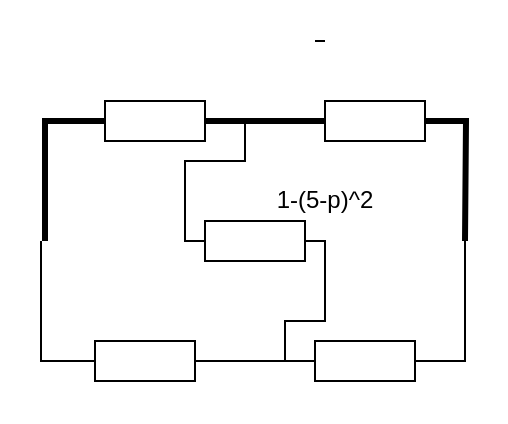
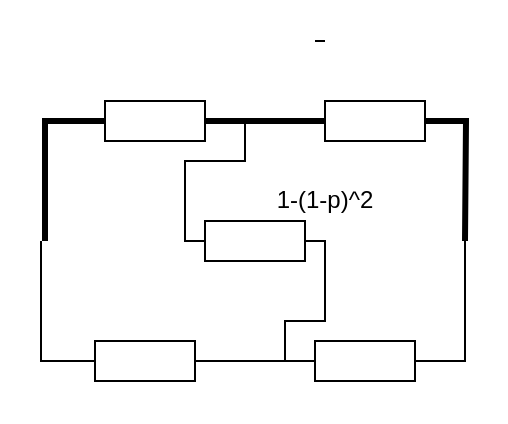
(326, 201) -> (326, 201)
